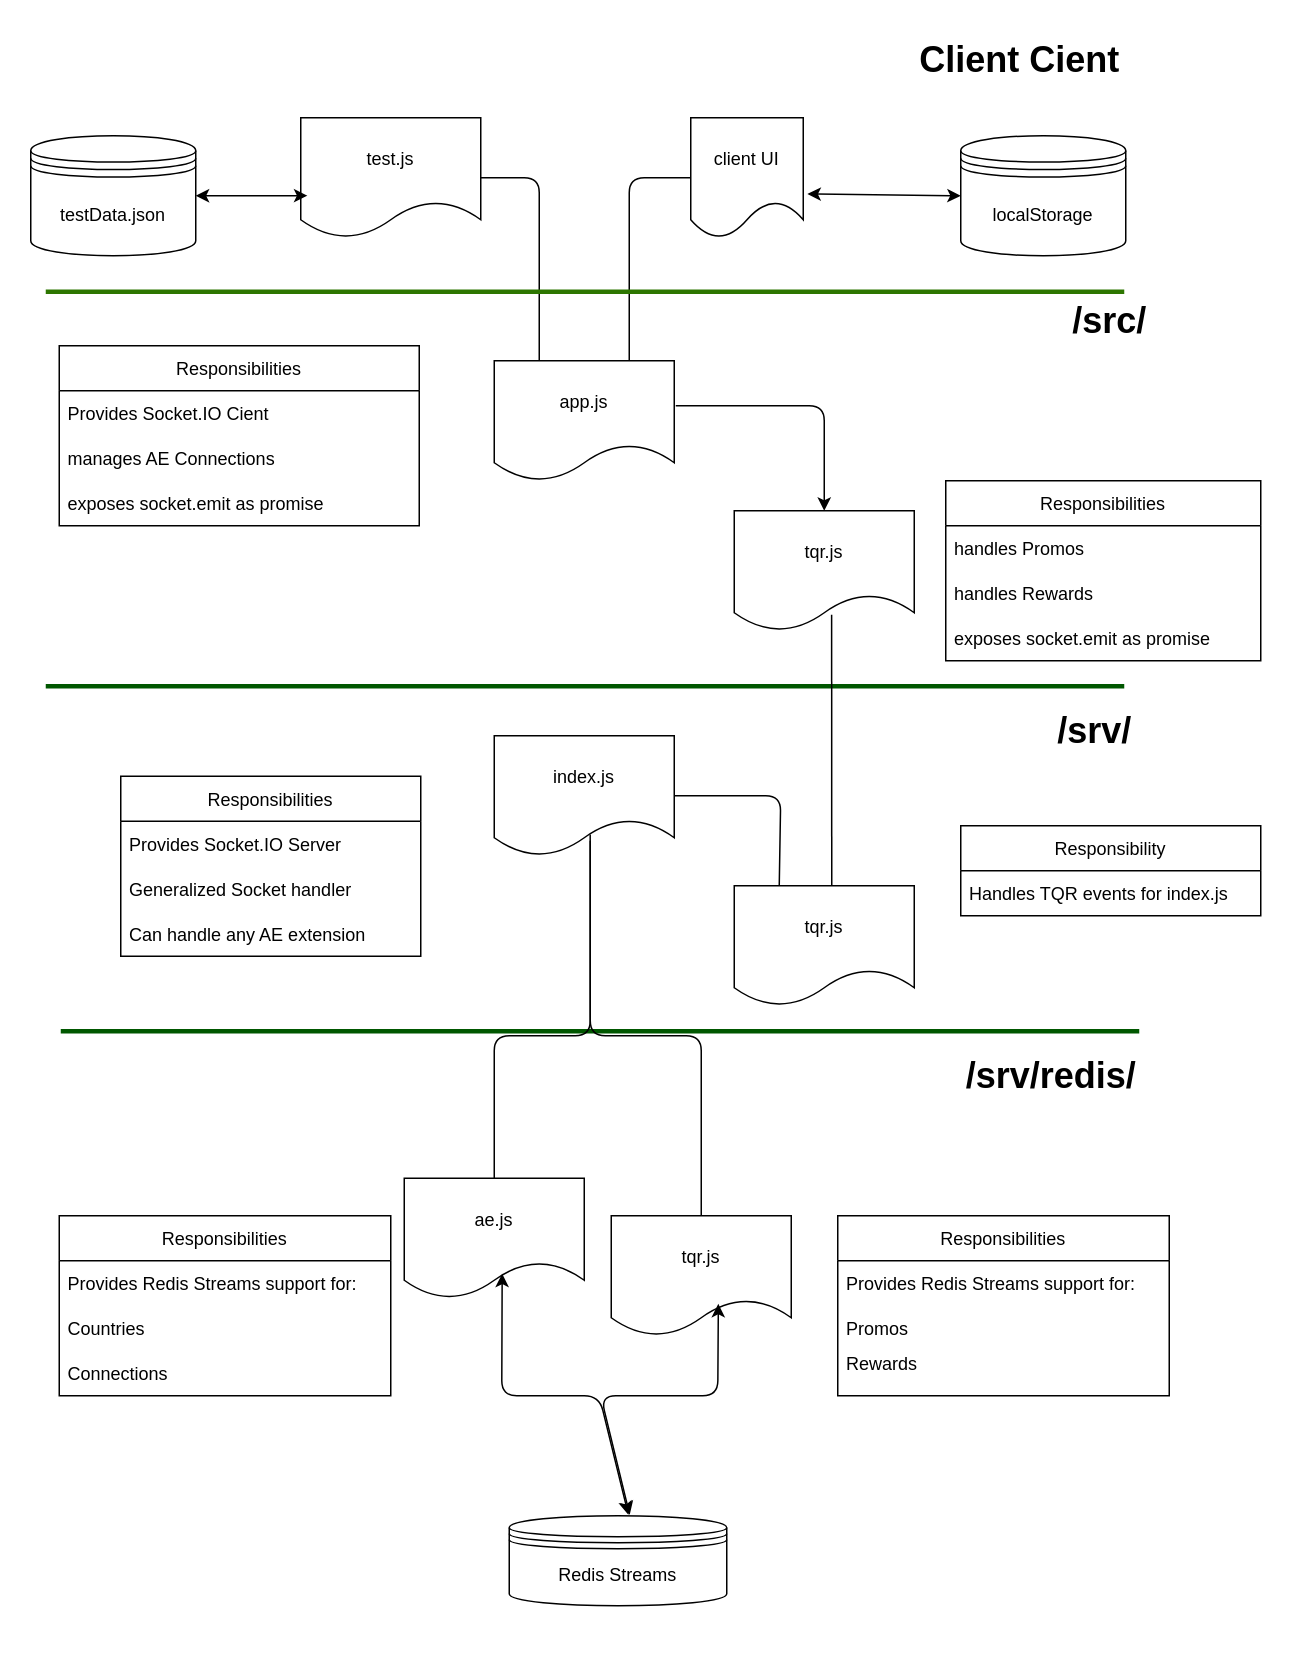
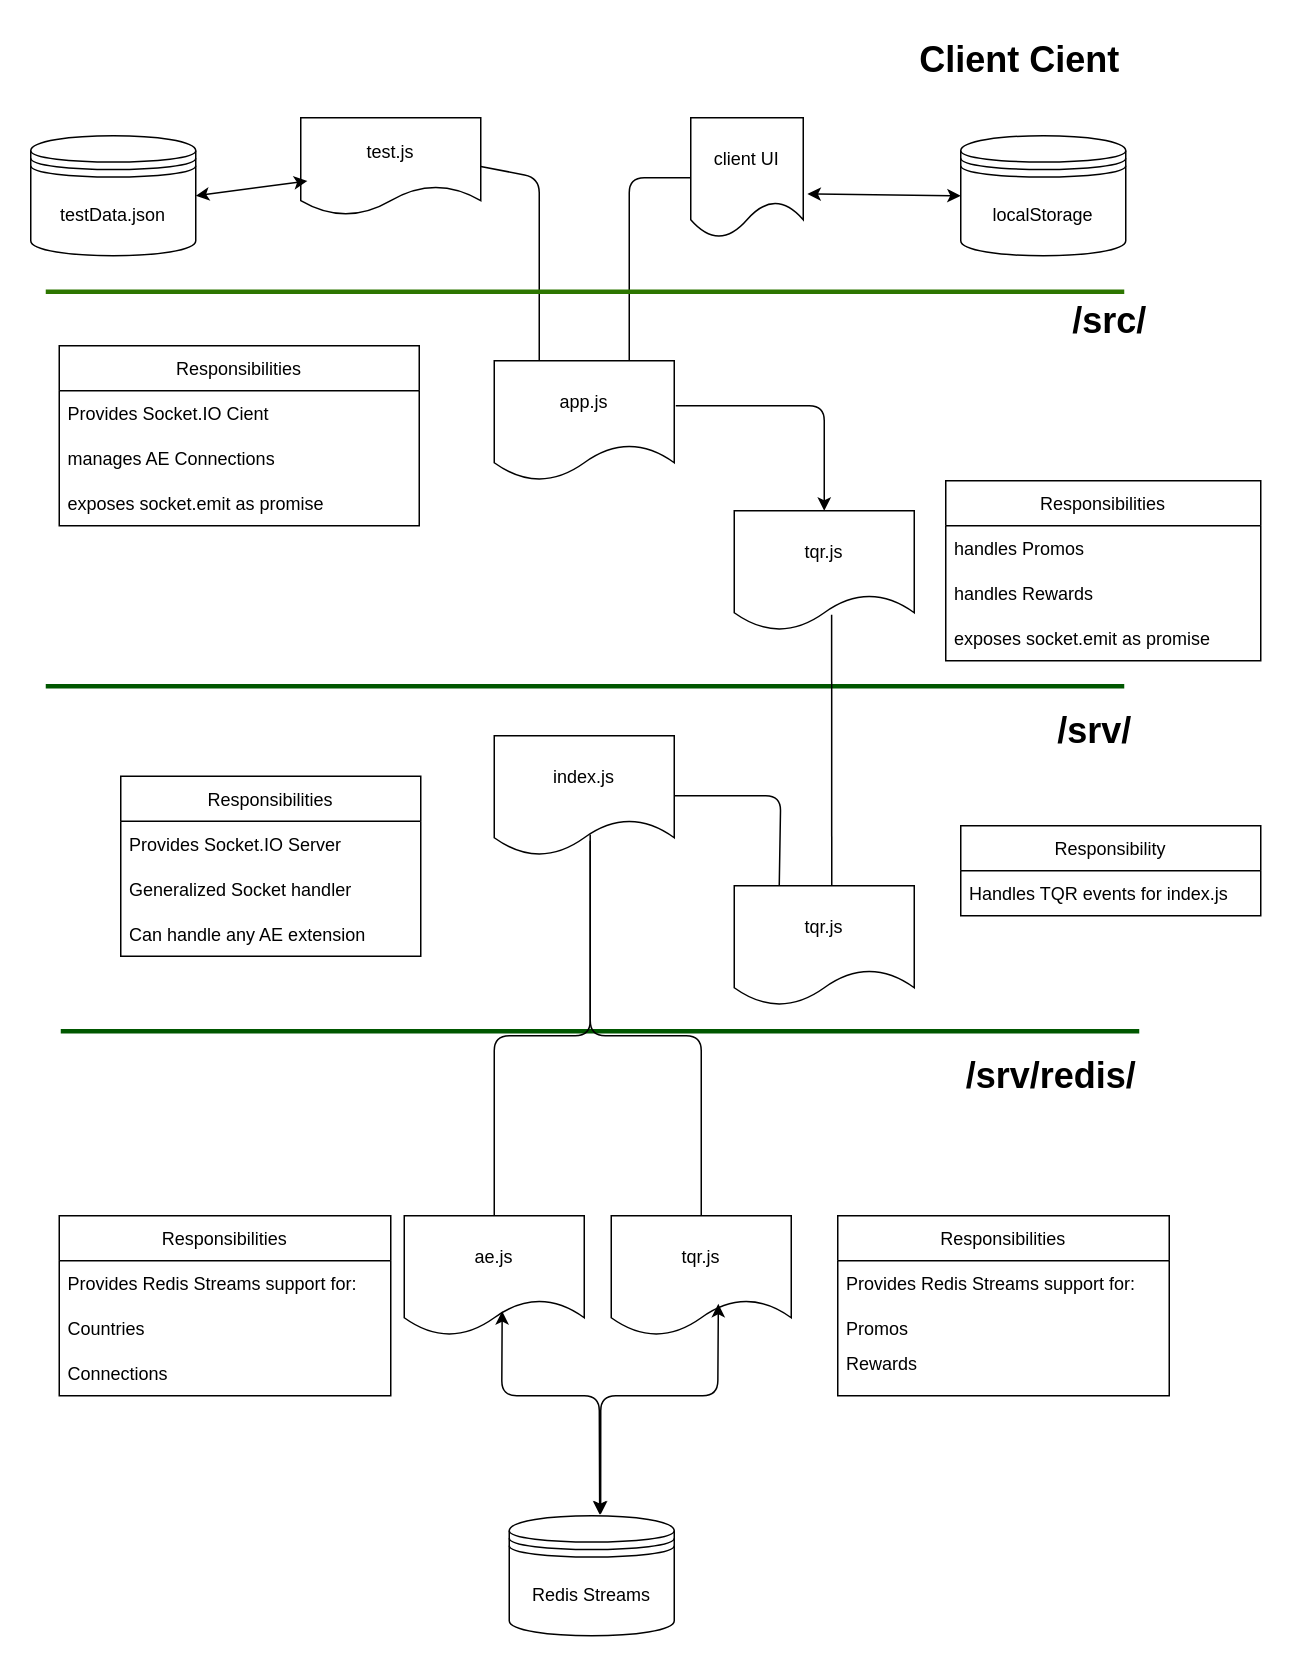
(391, 178) -> (391, 167)
(494, 1238) -> (494, 1276)
(618, 1561) -> (592, 1576)
